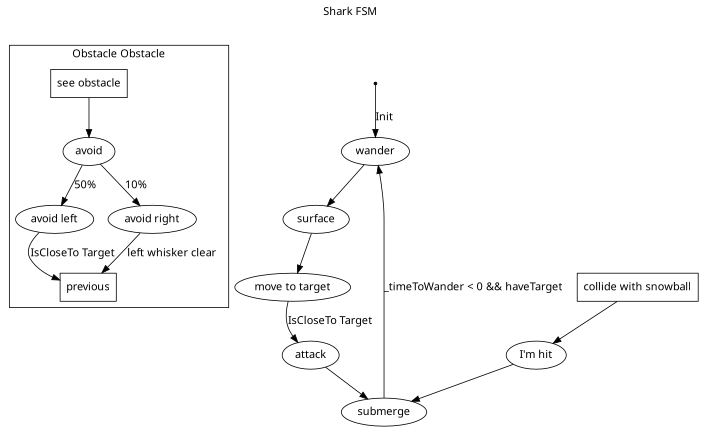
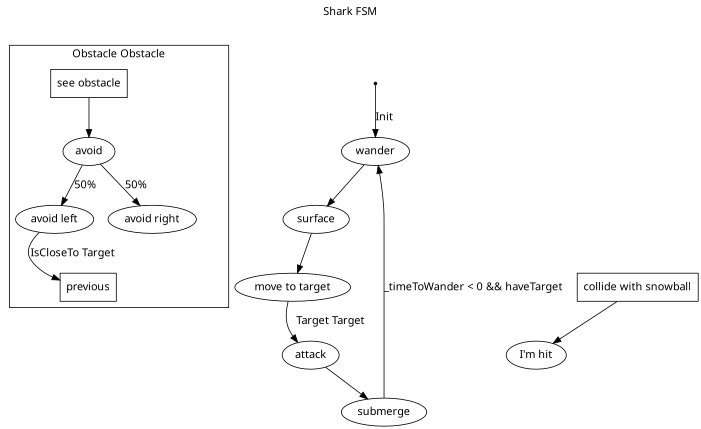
(136, 185) -> (136, 185)
(124, 250) -> none
(331, 321) -> (331, 321)
(466, 381) -> none
